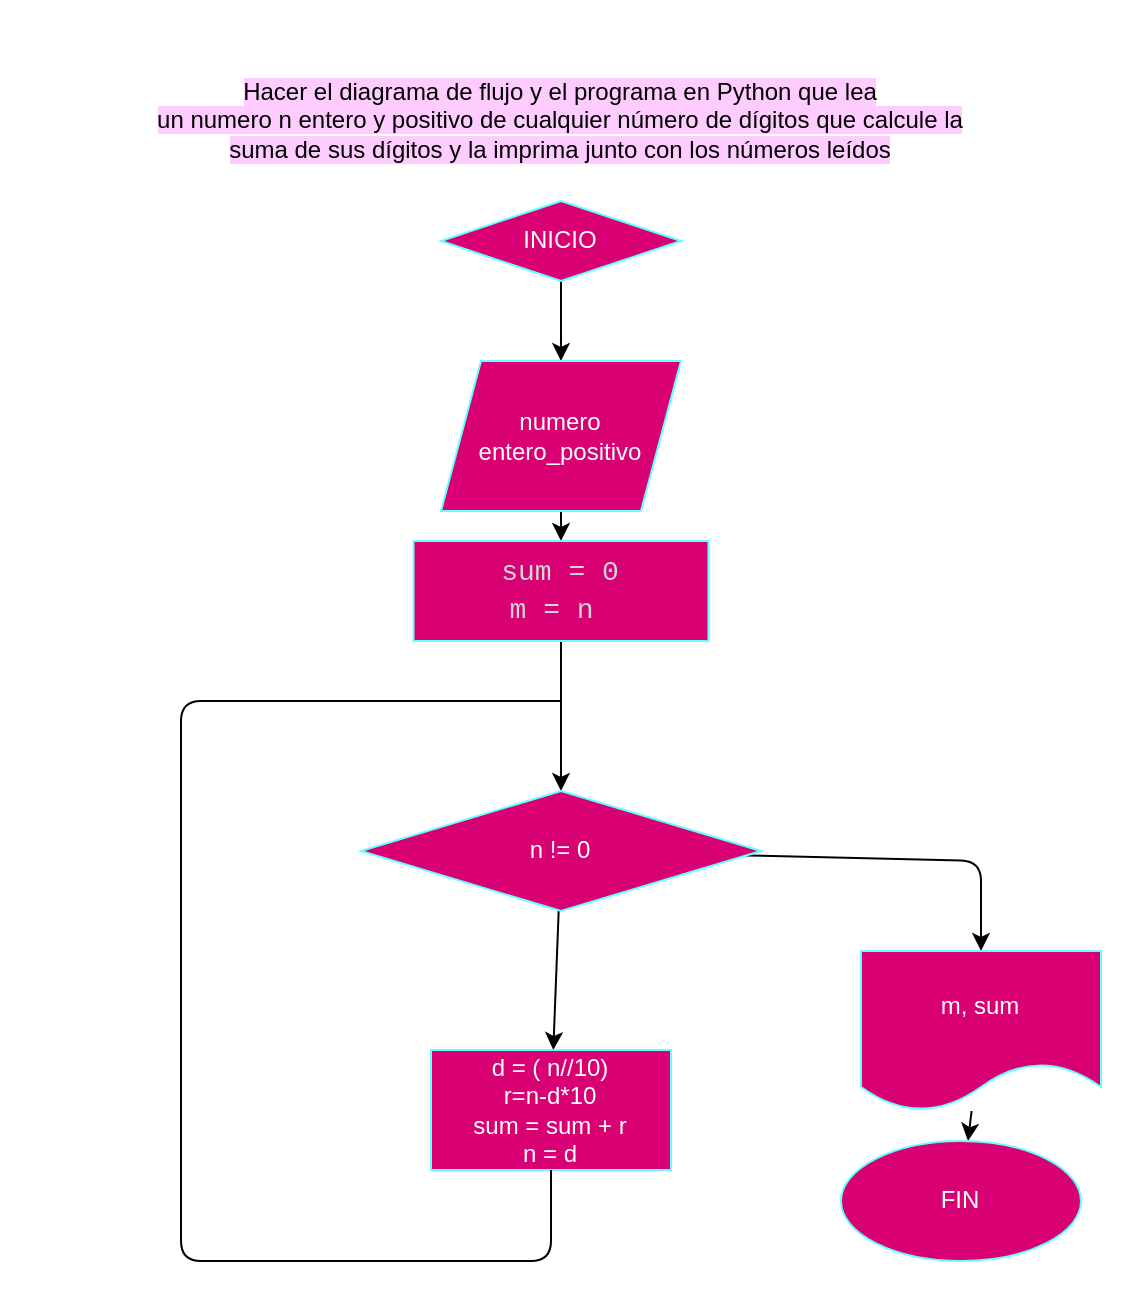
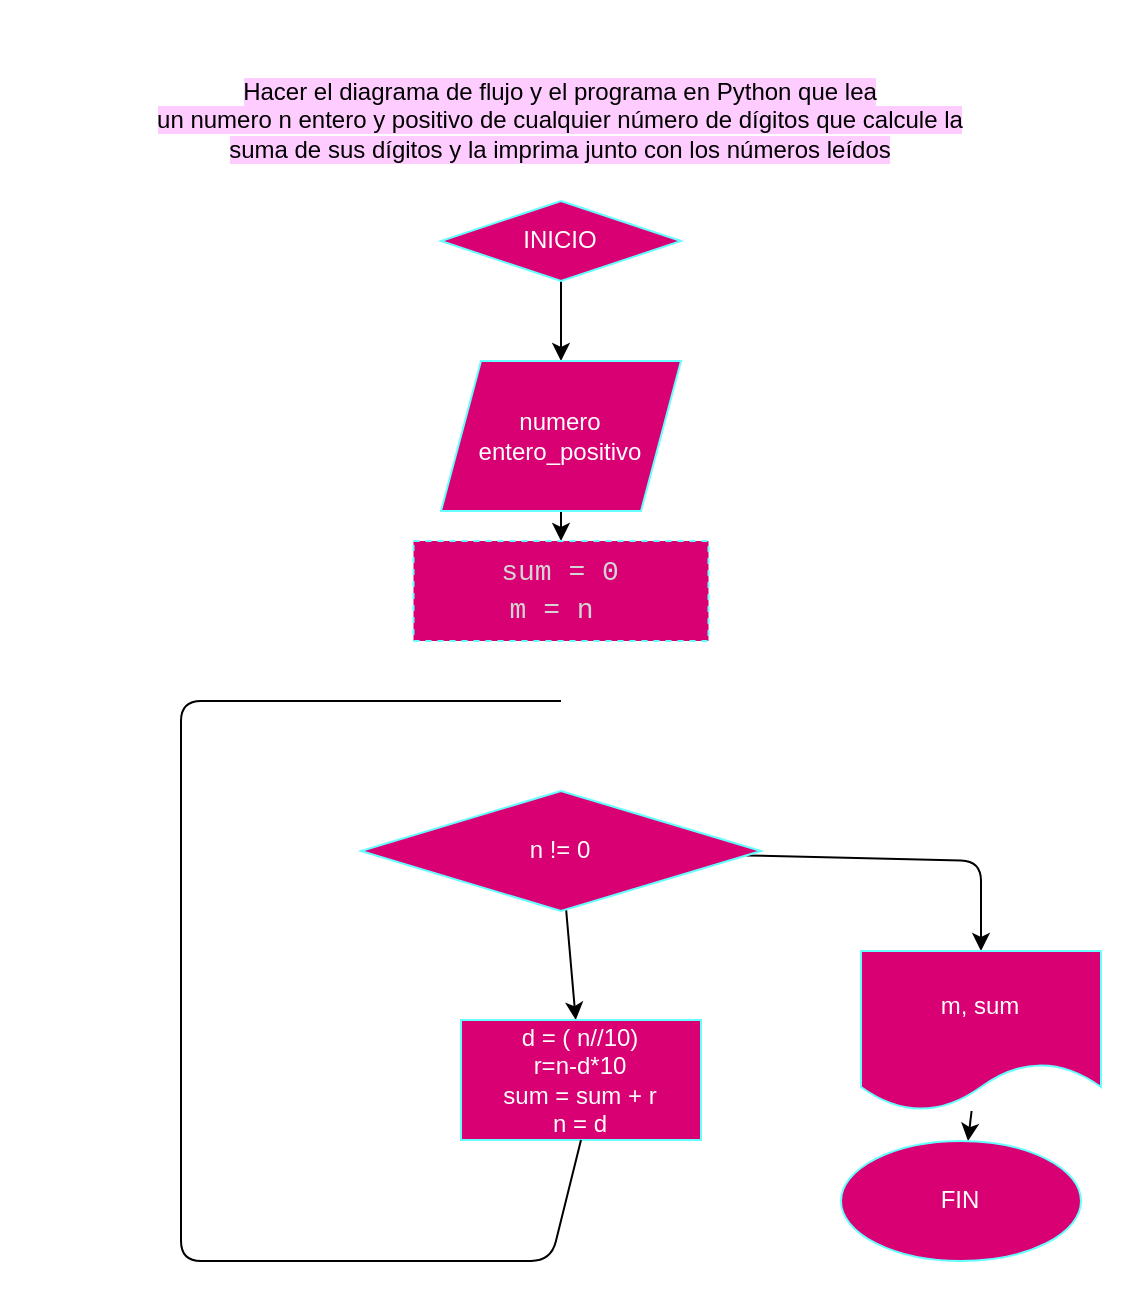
(561, 591) -> (561, 591)
(561, 709) -> none
(551, 1110) -> (581, 1080)
